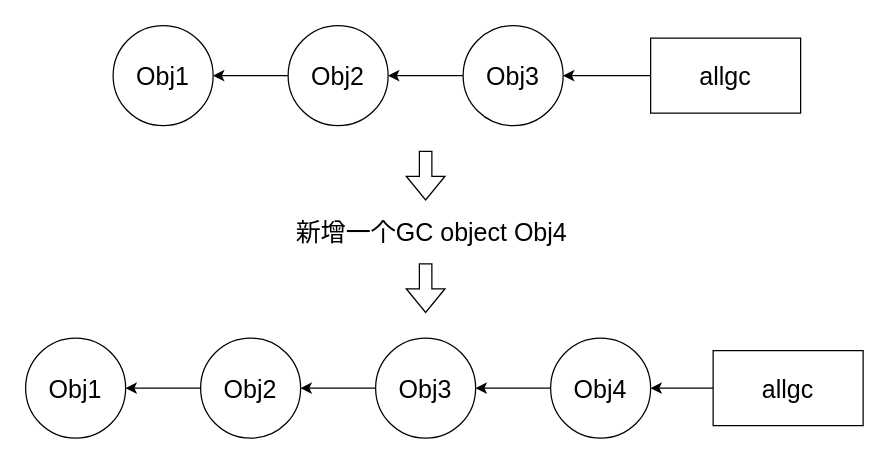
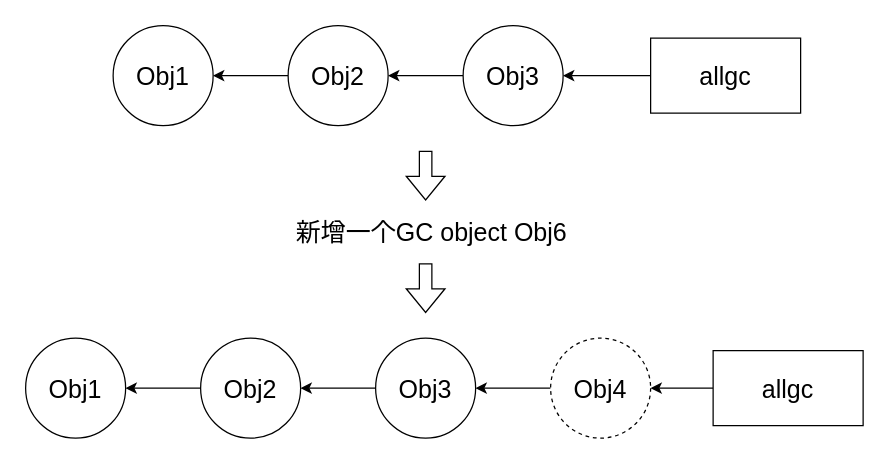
(432, 232) -> (432, 232)
(601, 388) -> (601, 388)
